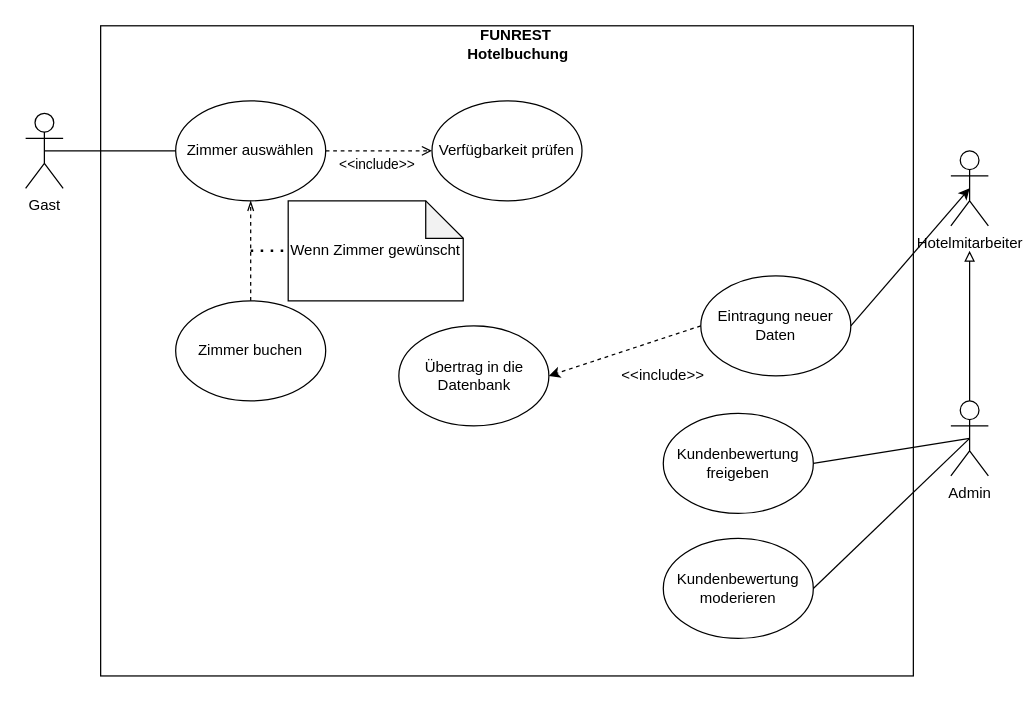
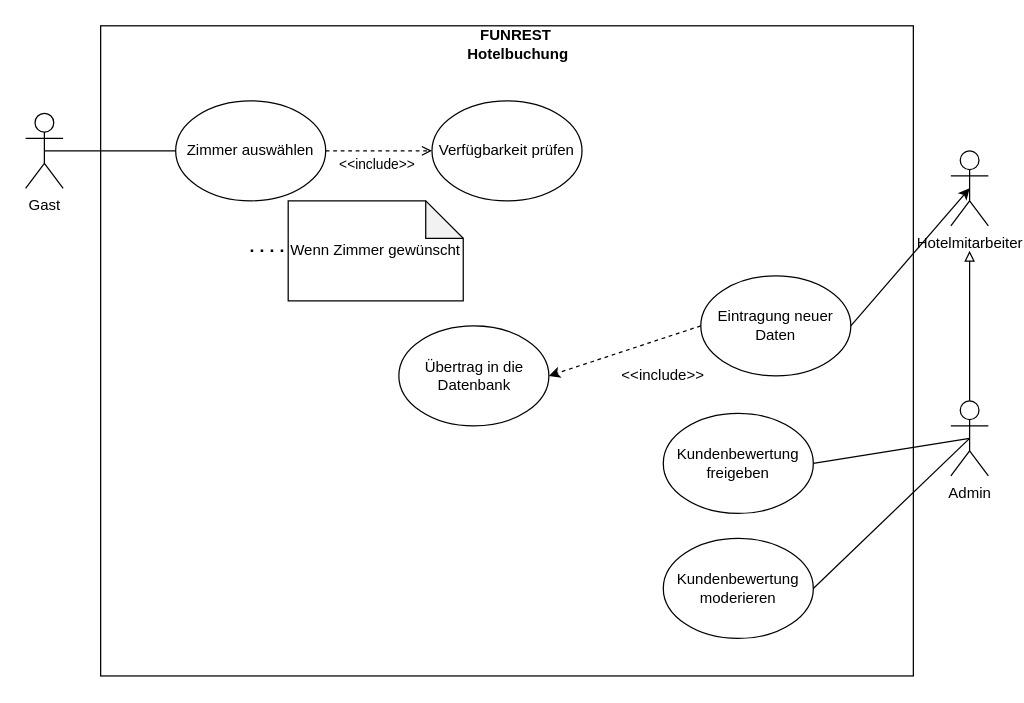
(251, 253) -> none
(251, 351) -> none
